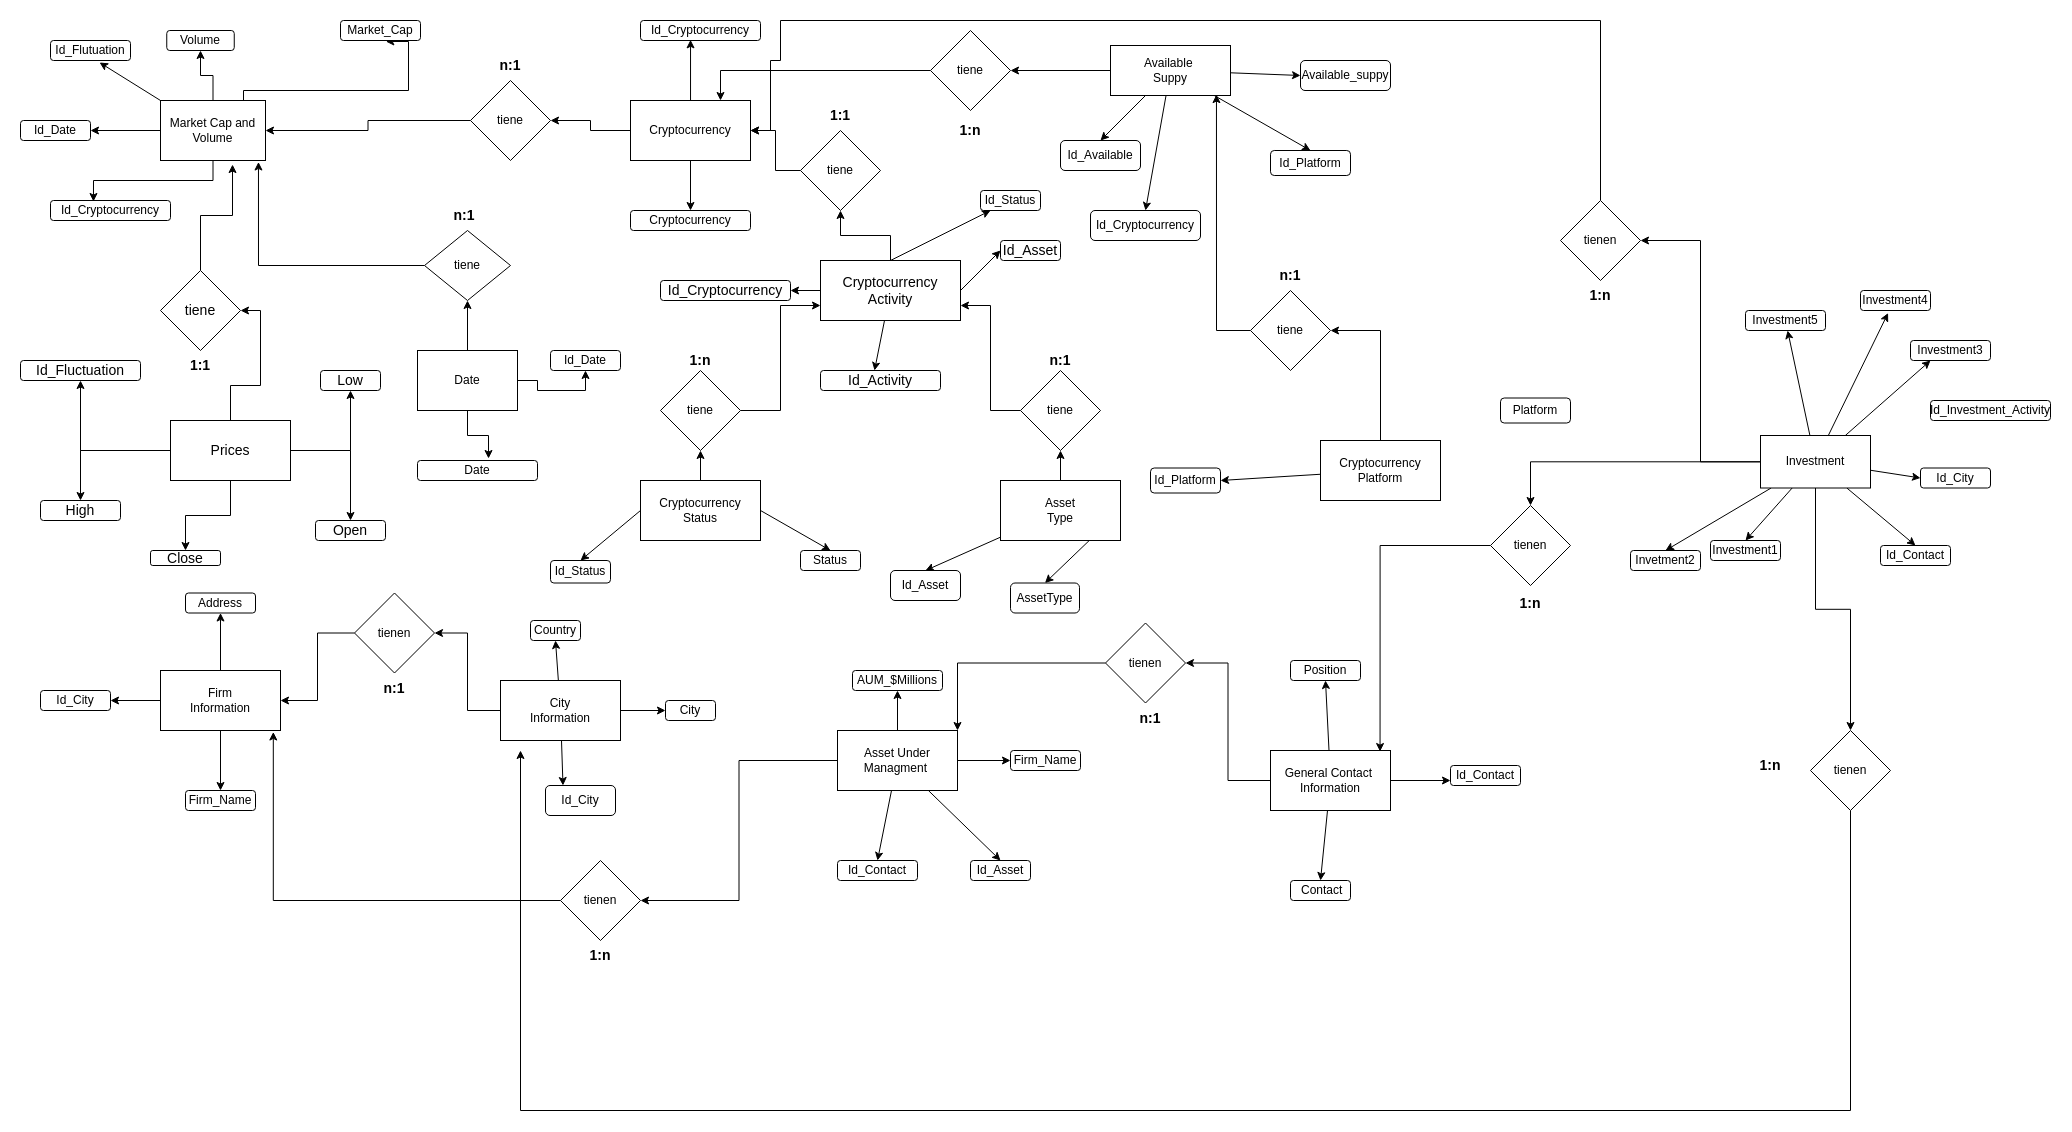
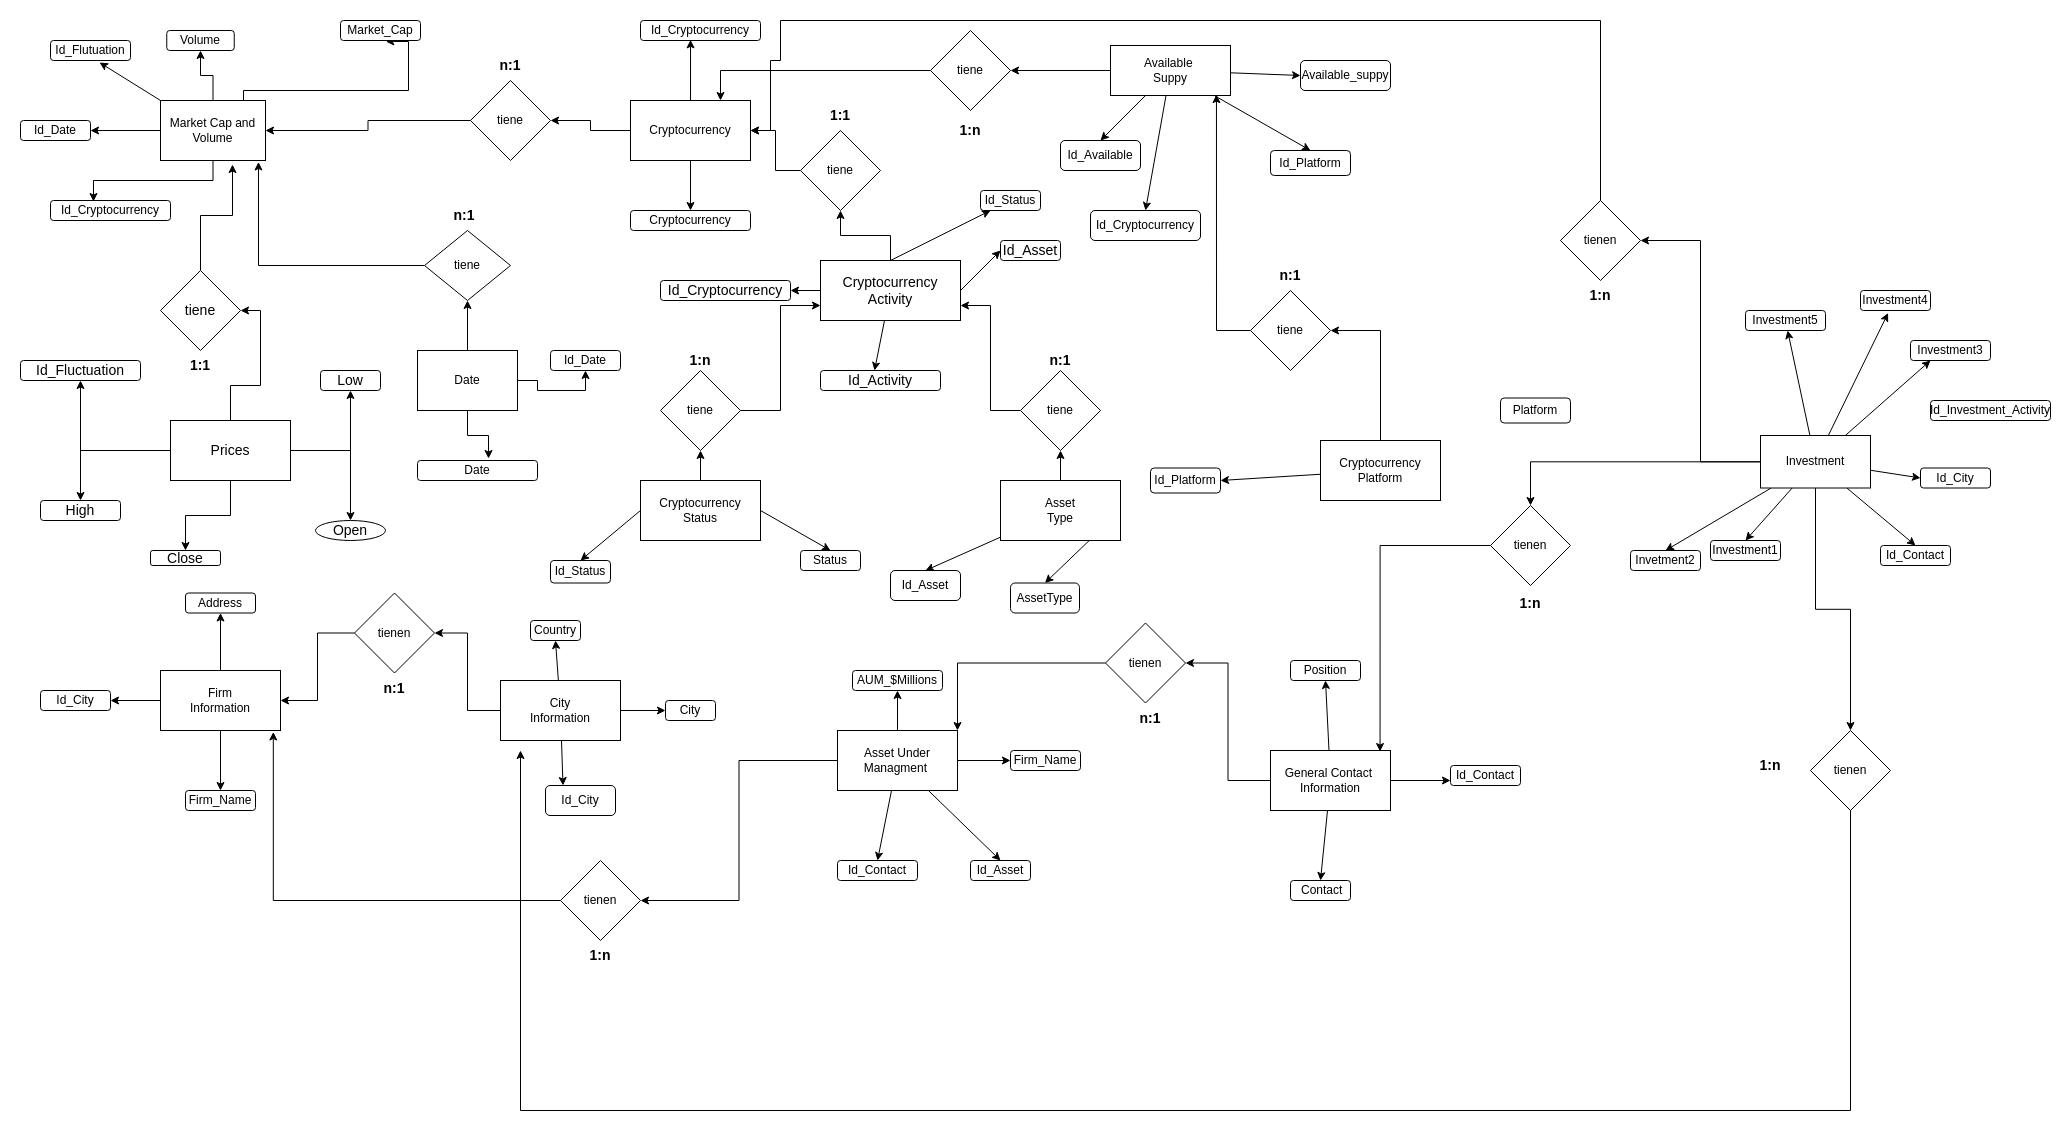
(351, 531) -> (351, 531)
